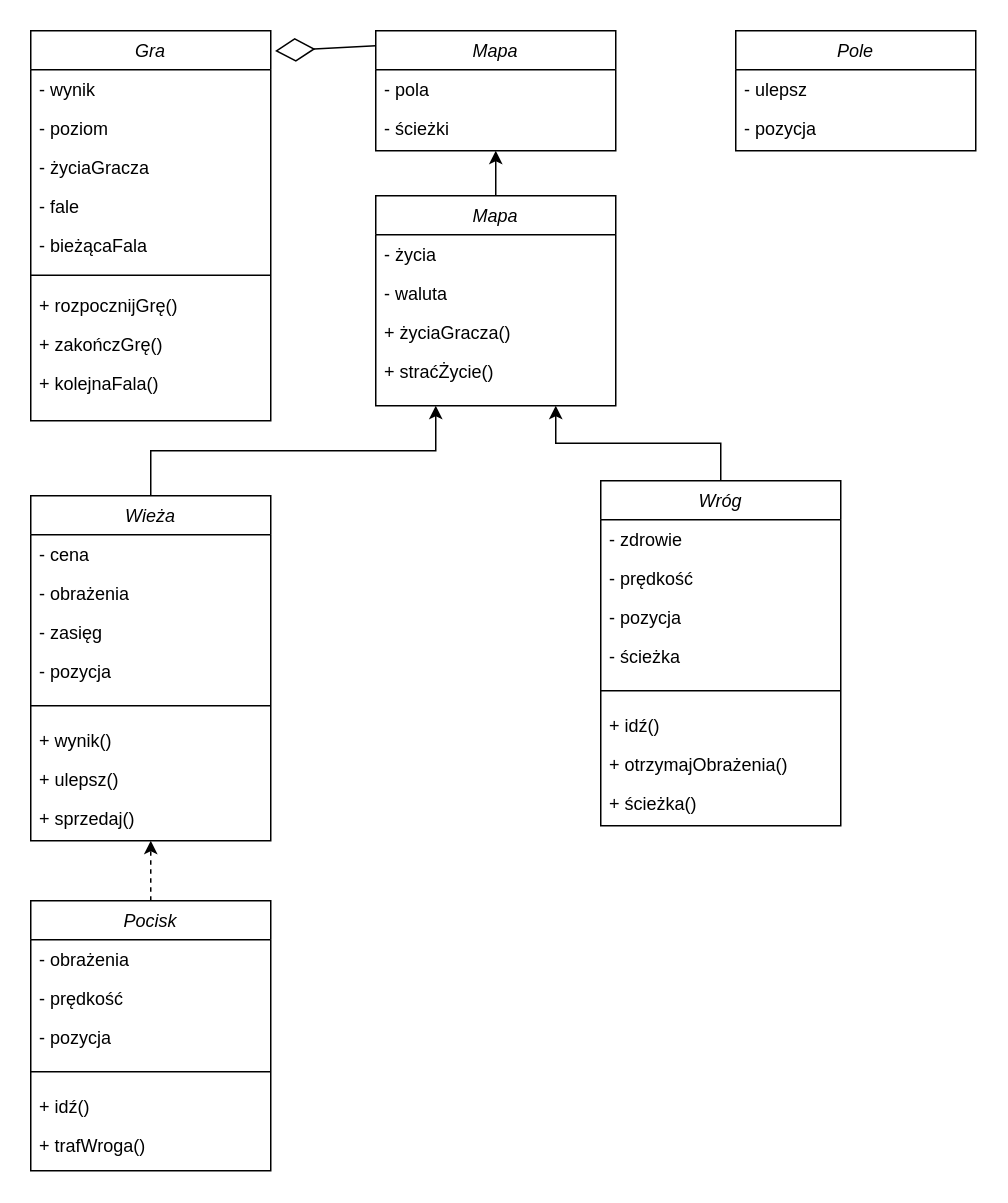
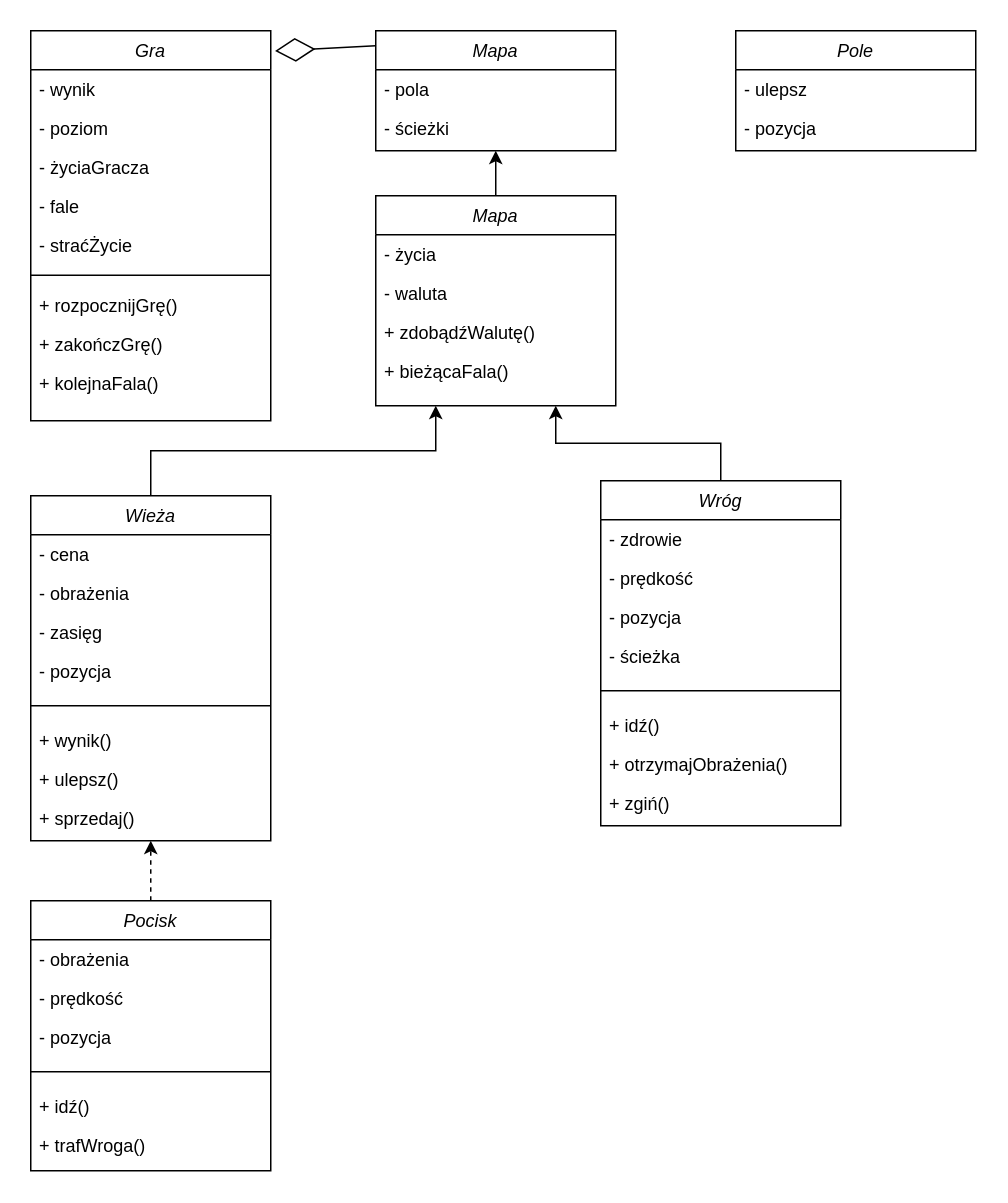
(98, 246) -> (95, 246)
(455, 333) -> (465, 333)
(450, 372) -> (453, 372)
(660, 804) -> (645, 804)
